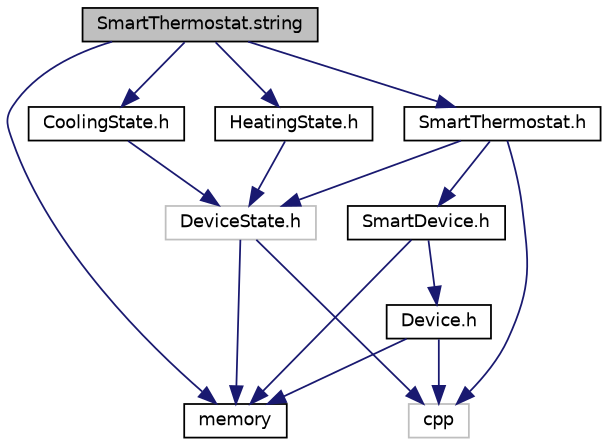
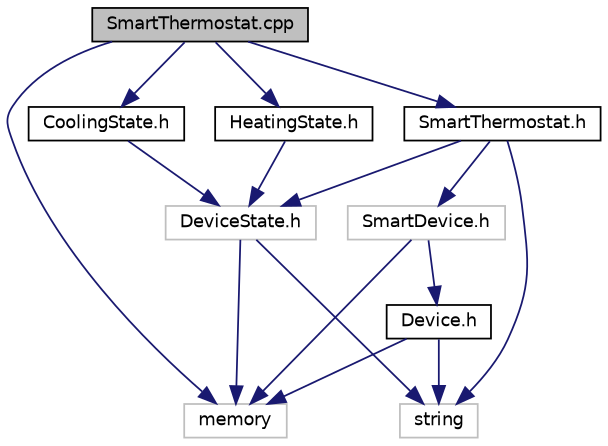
(200, 25) -> (200, 25)
(426, 223) -> (426, 223)
(235, 421) -> (235, 421)
(439, 421) -> (439, 421)
